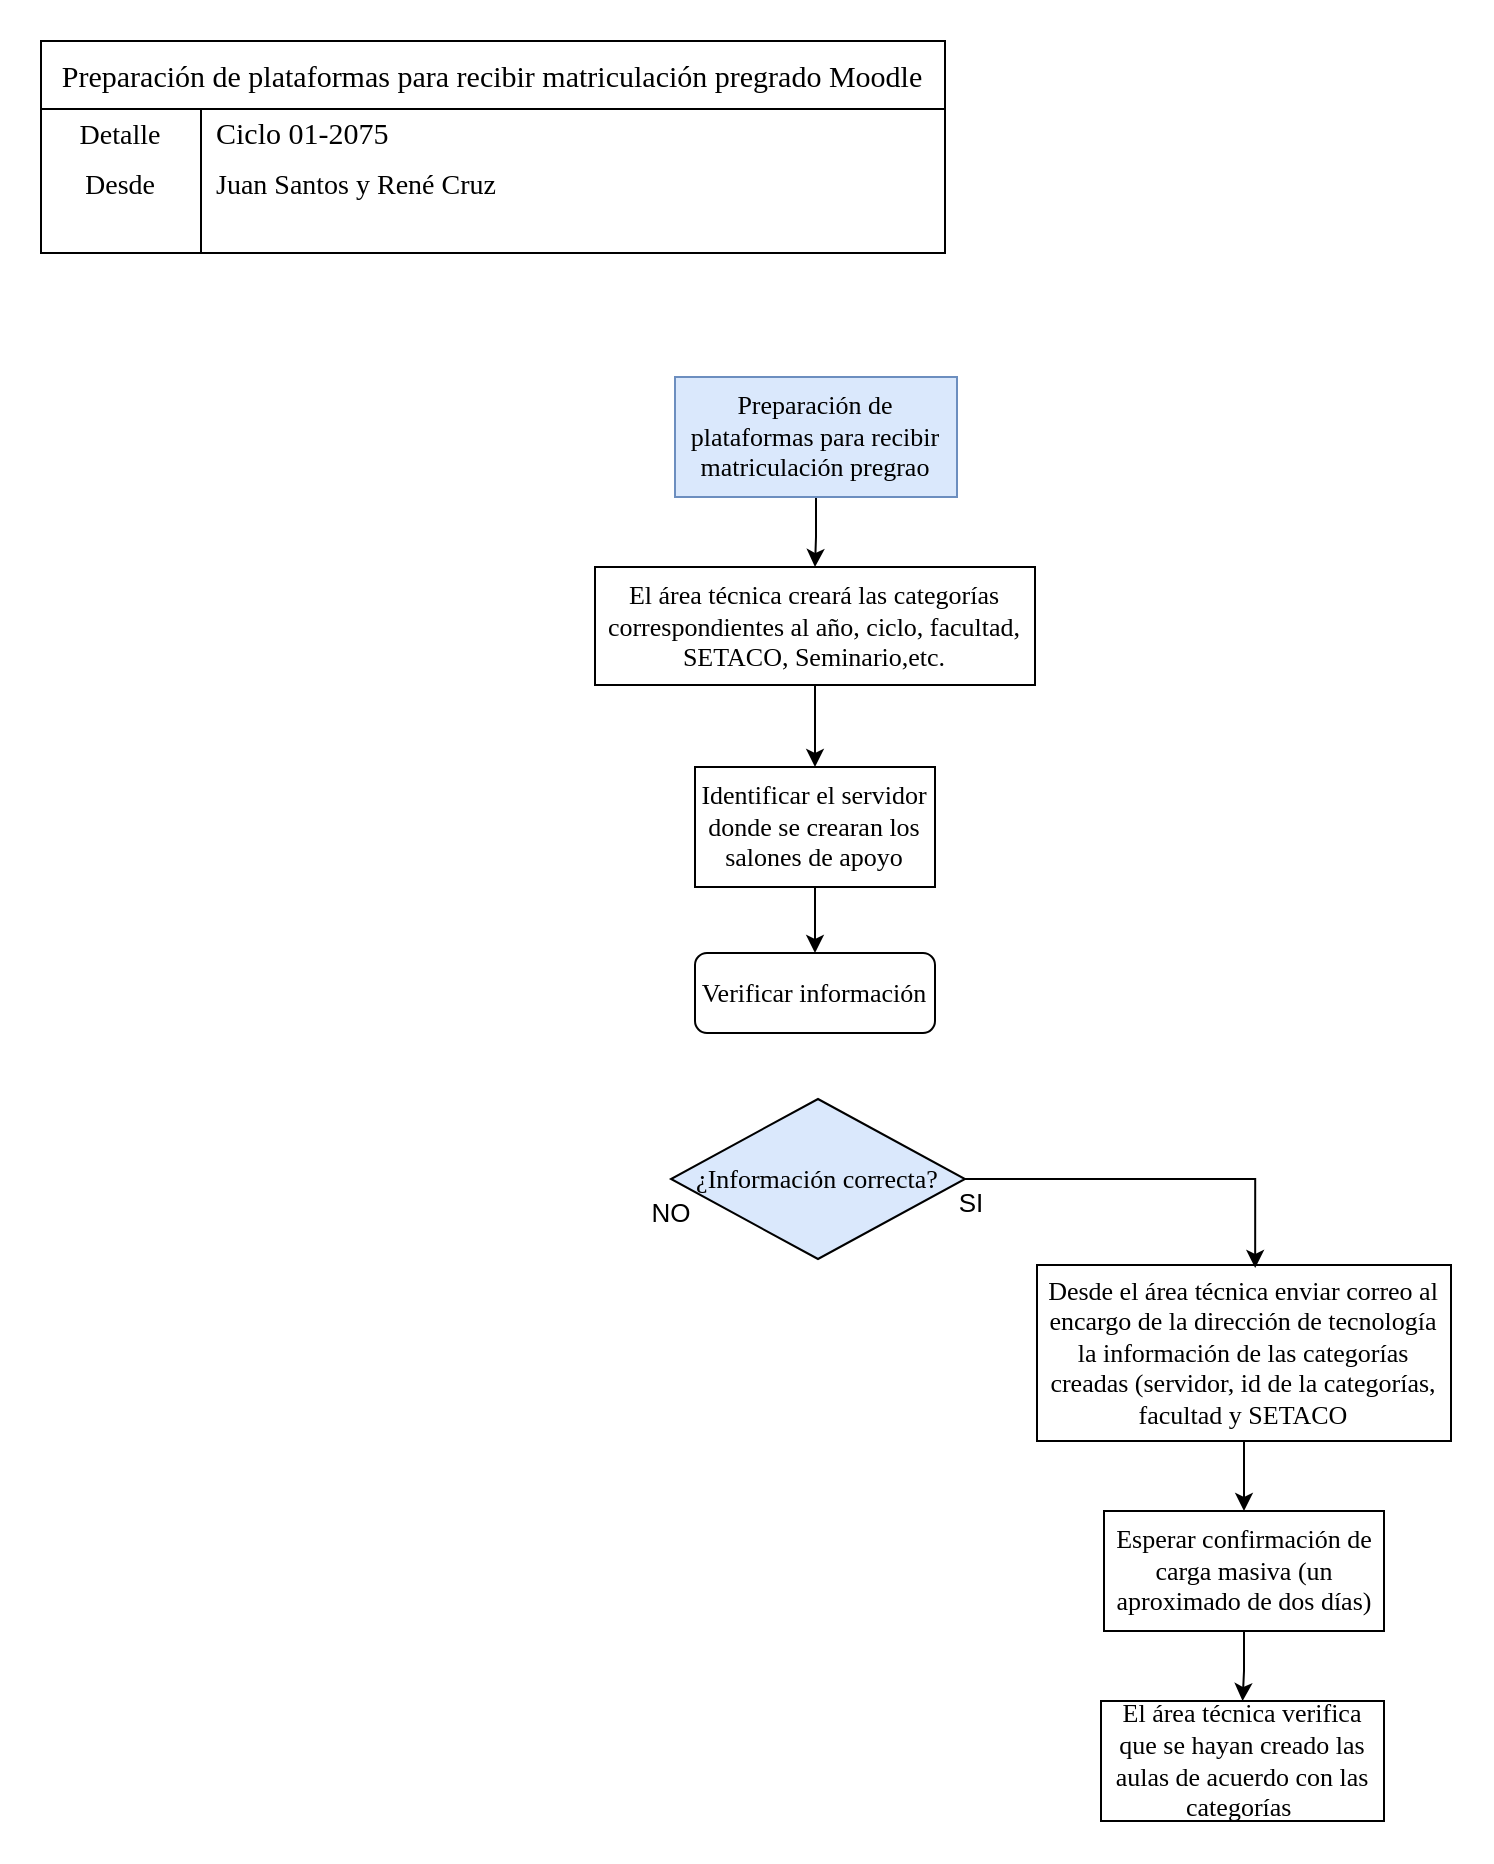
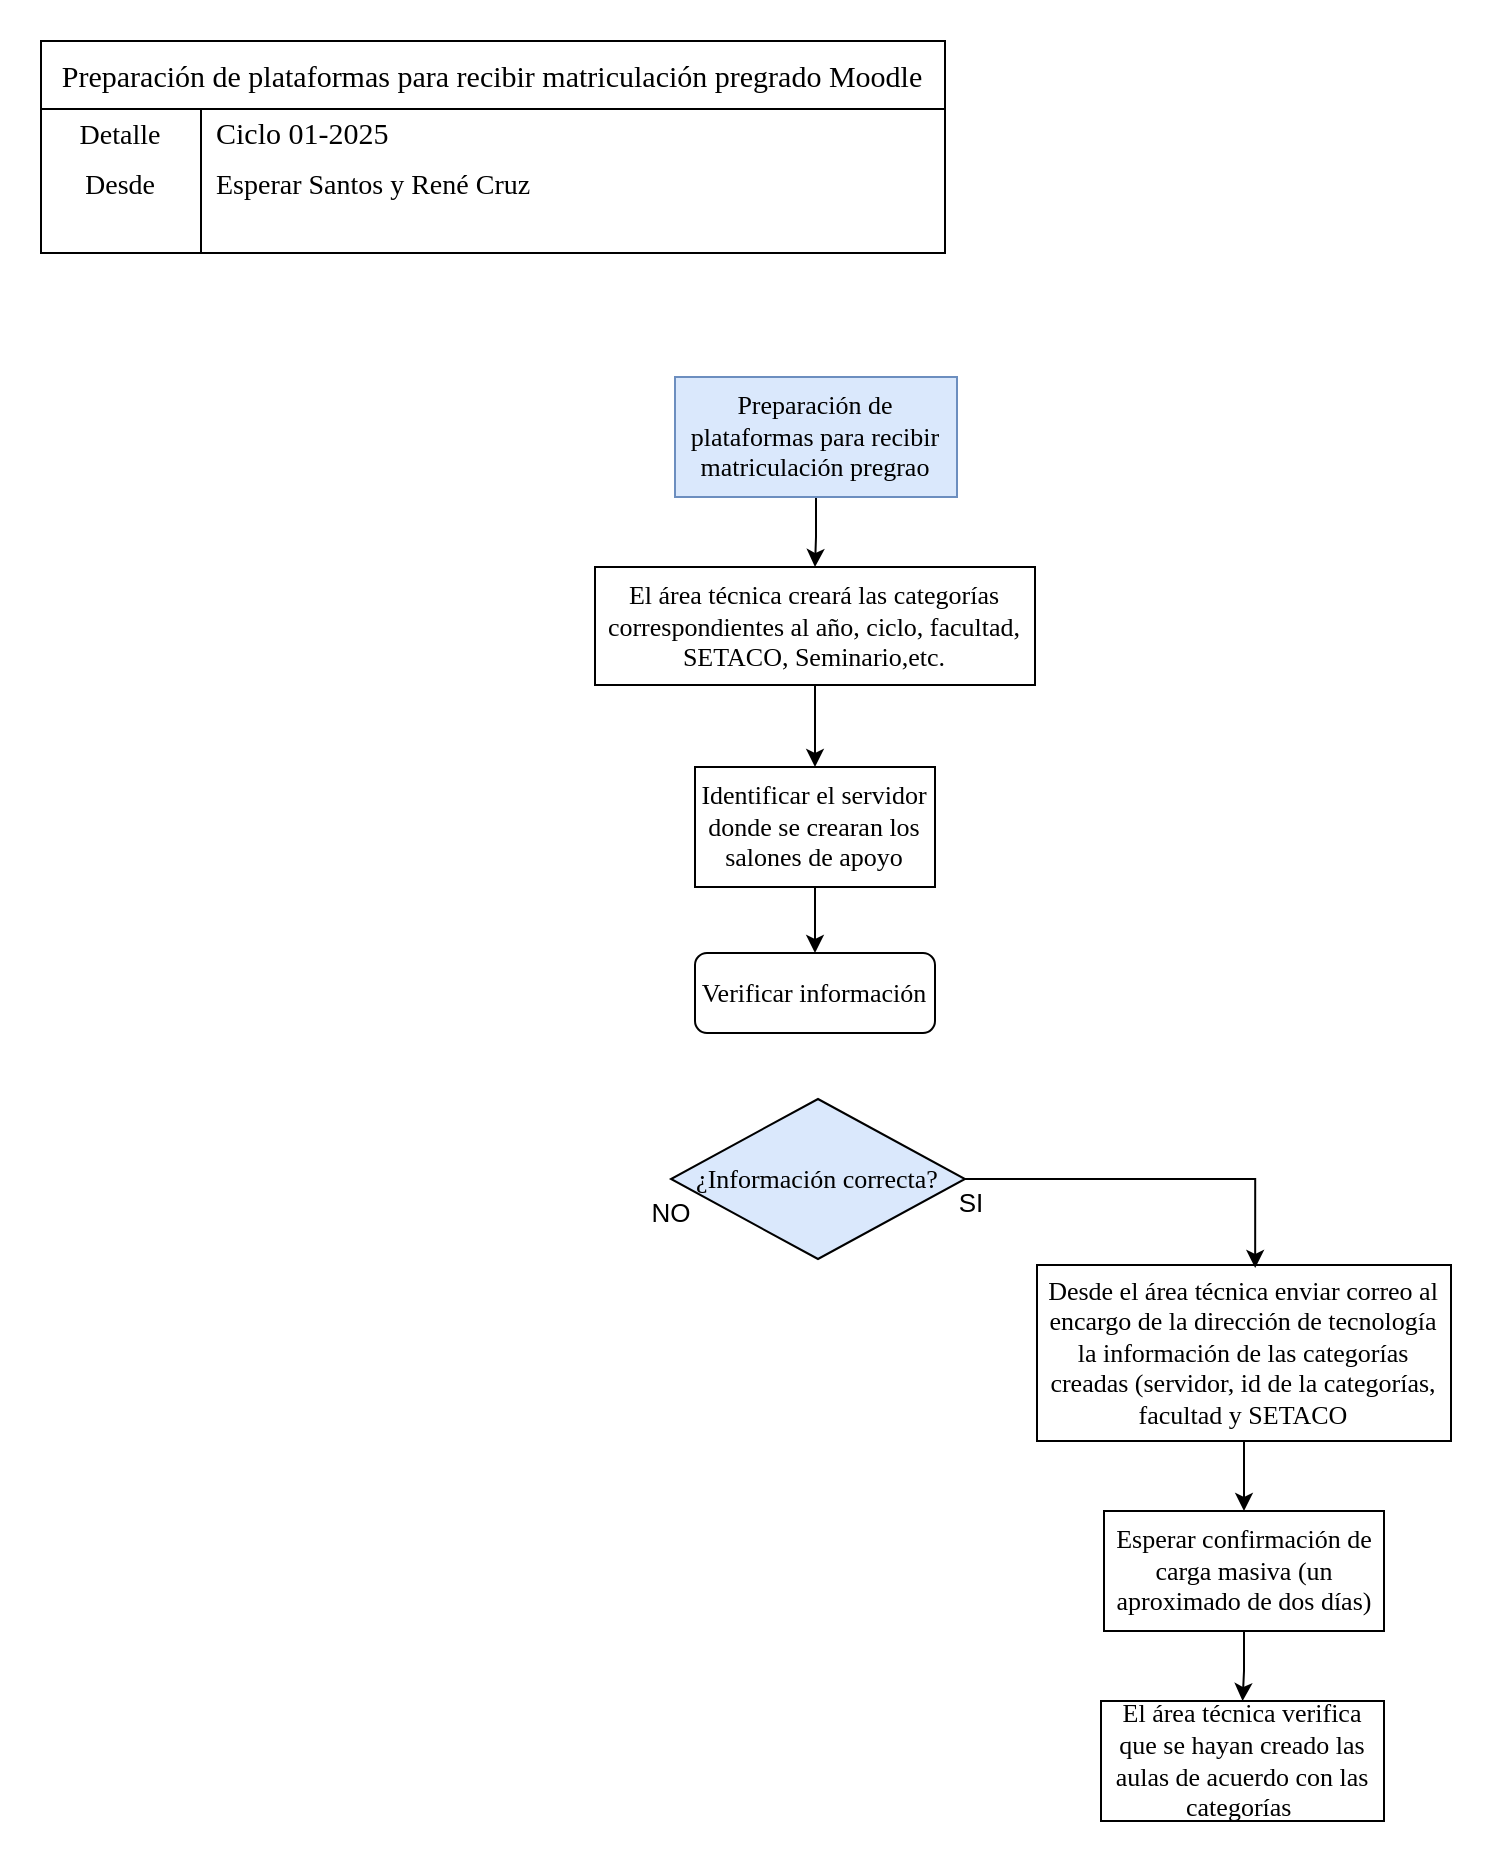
(321, 131) -> (321, 131)
(406, 183) -> (433, 183)
